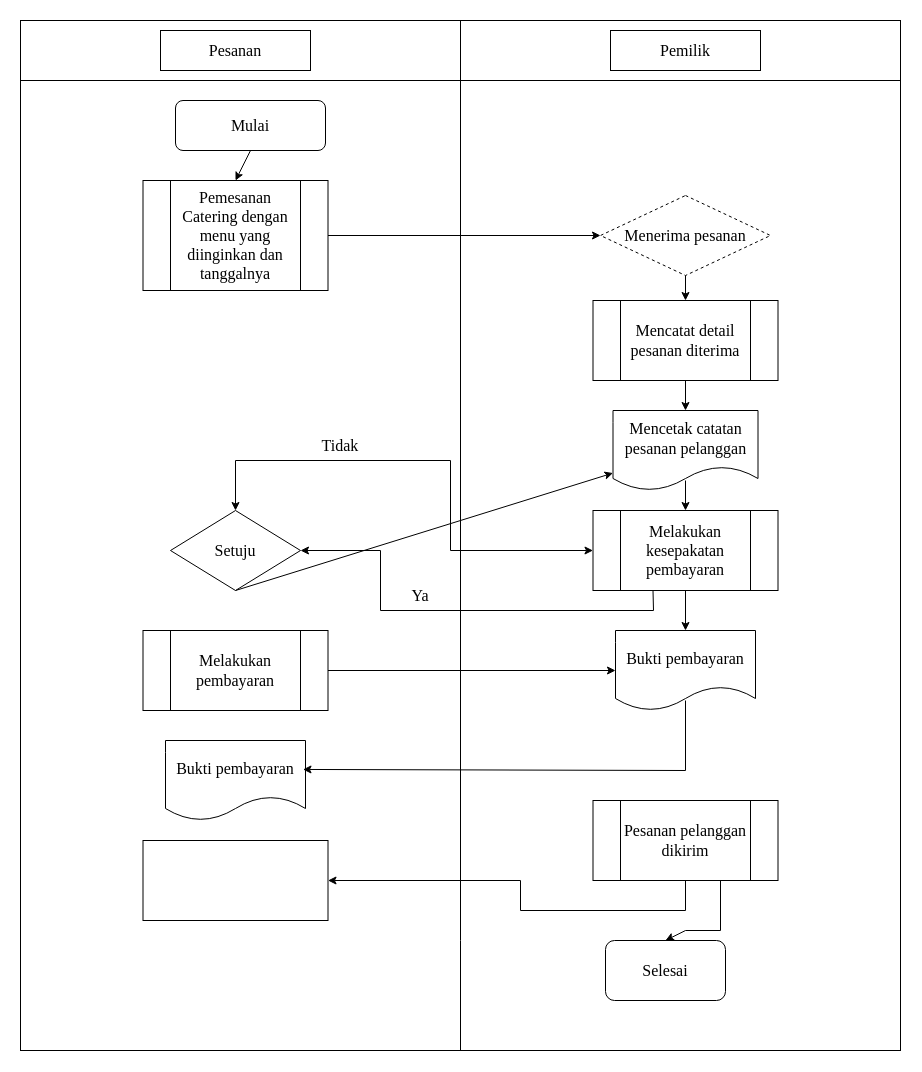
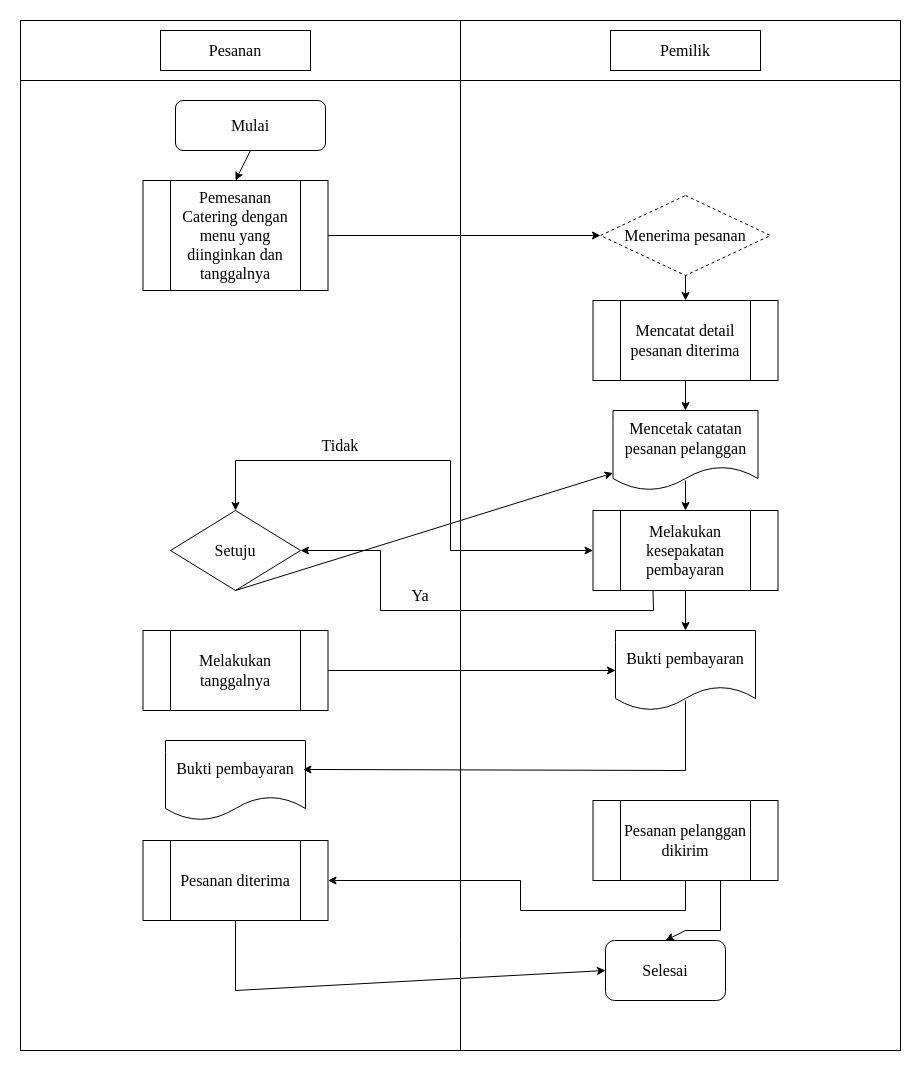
(236, 671) -> (236, 671)
none -> (236, 881)
none -> (382, 983)
